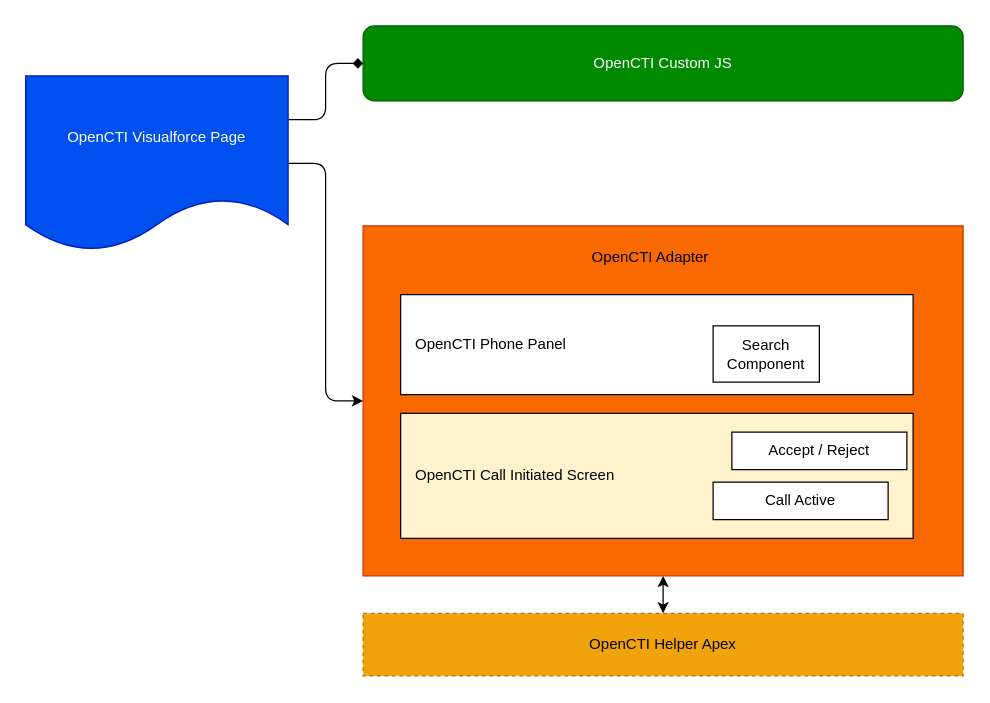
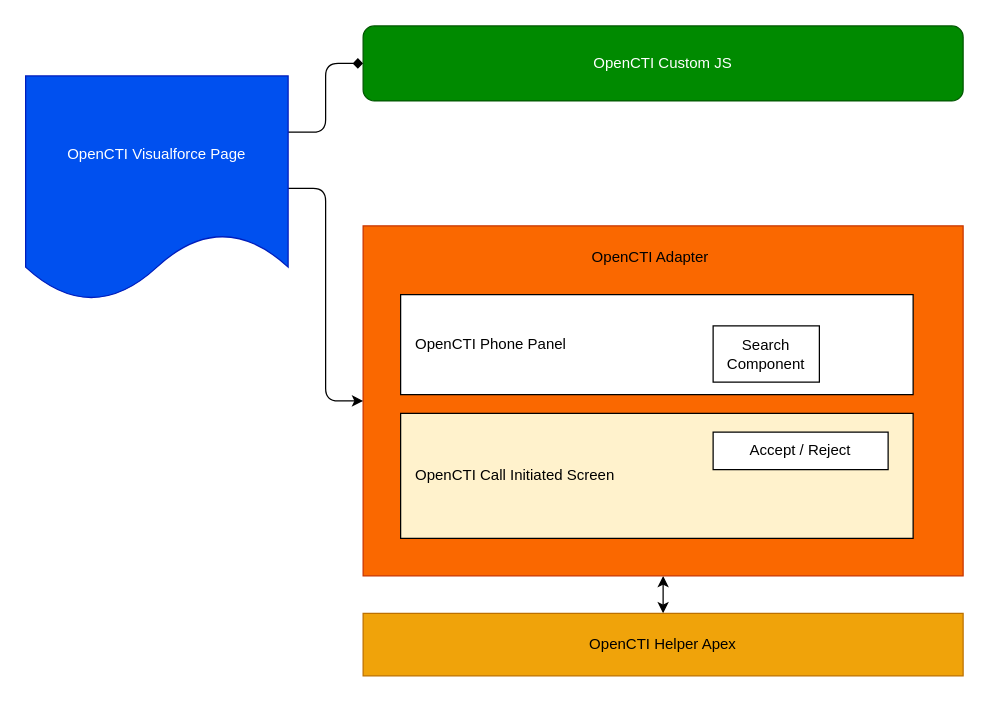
(157, 163) -> (157, 188)
(819, 451) -> (801, 451)
(801, 501) -> none
(663, 644) -> (663, 644)
